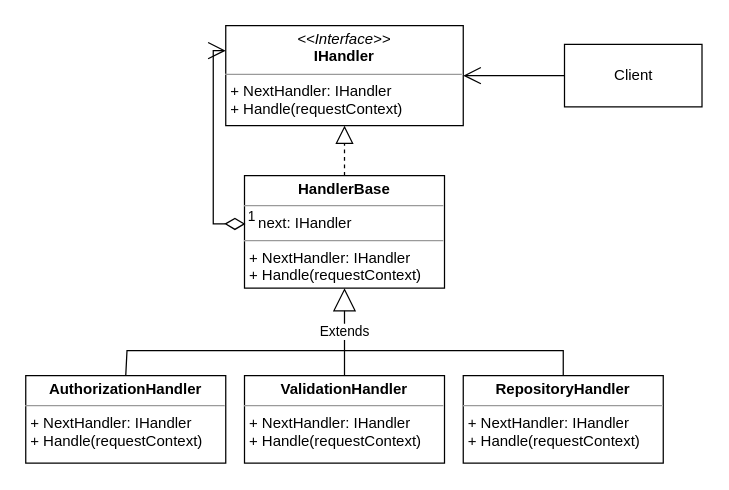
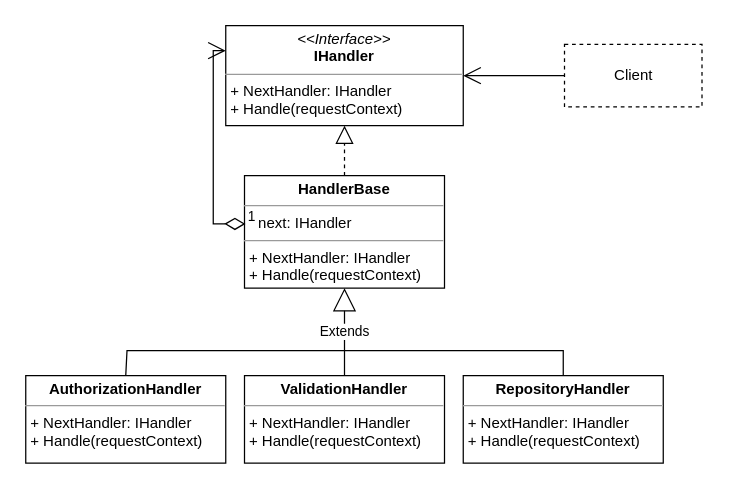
(633, 76) -> (633, 76)
